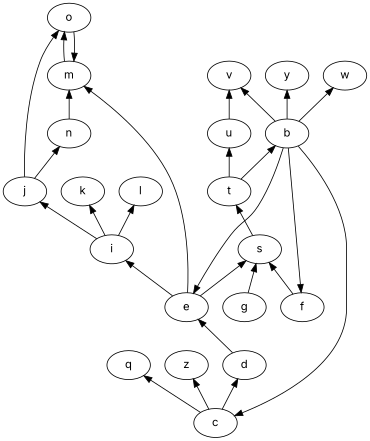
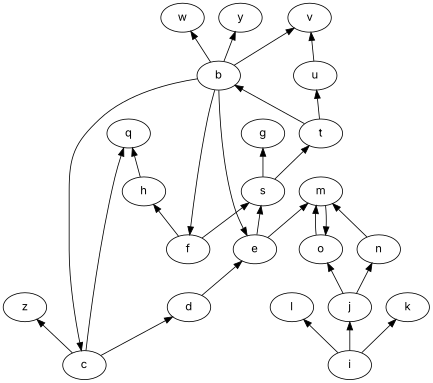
none -> (144, 191)
(153, 281) -> none
(251, 282) -> (263, 167)
